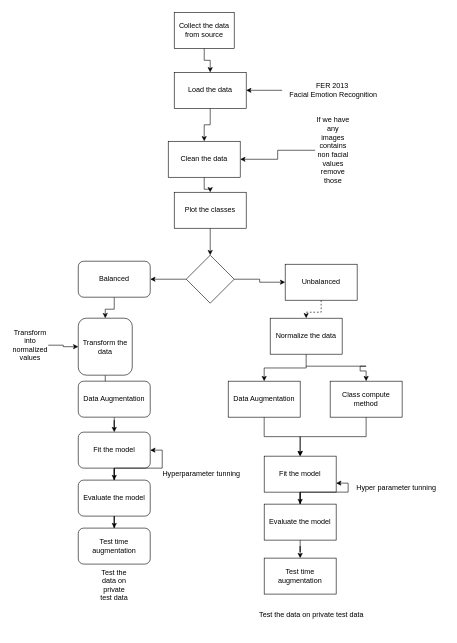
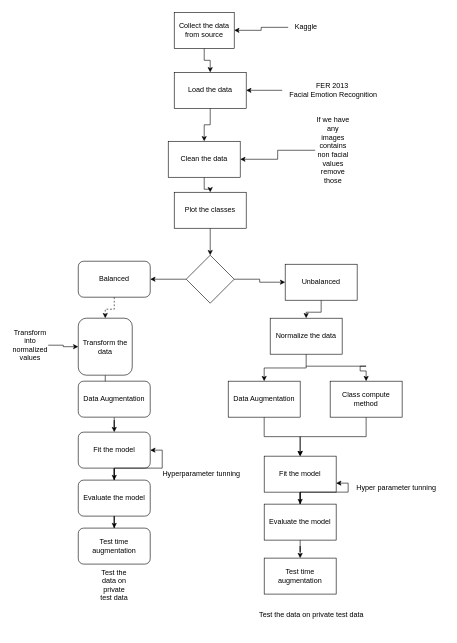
none -> (306, 27)
none -> (261, 29)
(113, 309) -> (113, 309)
(319, 312) -> (319, 312)
